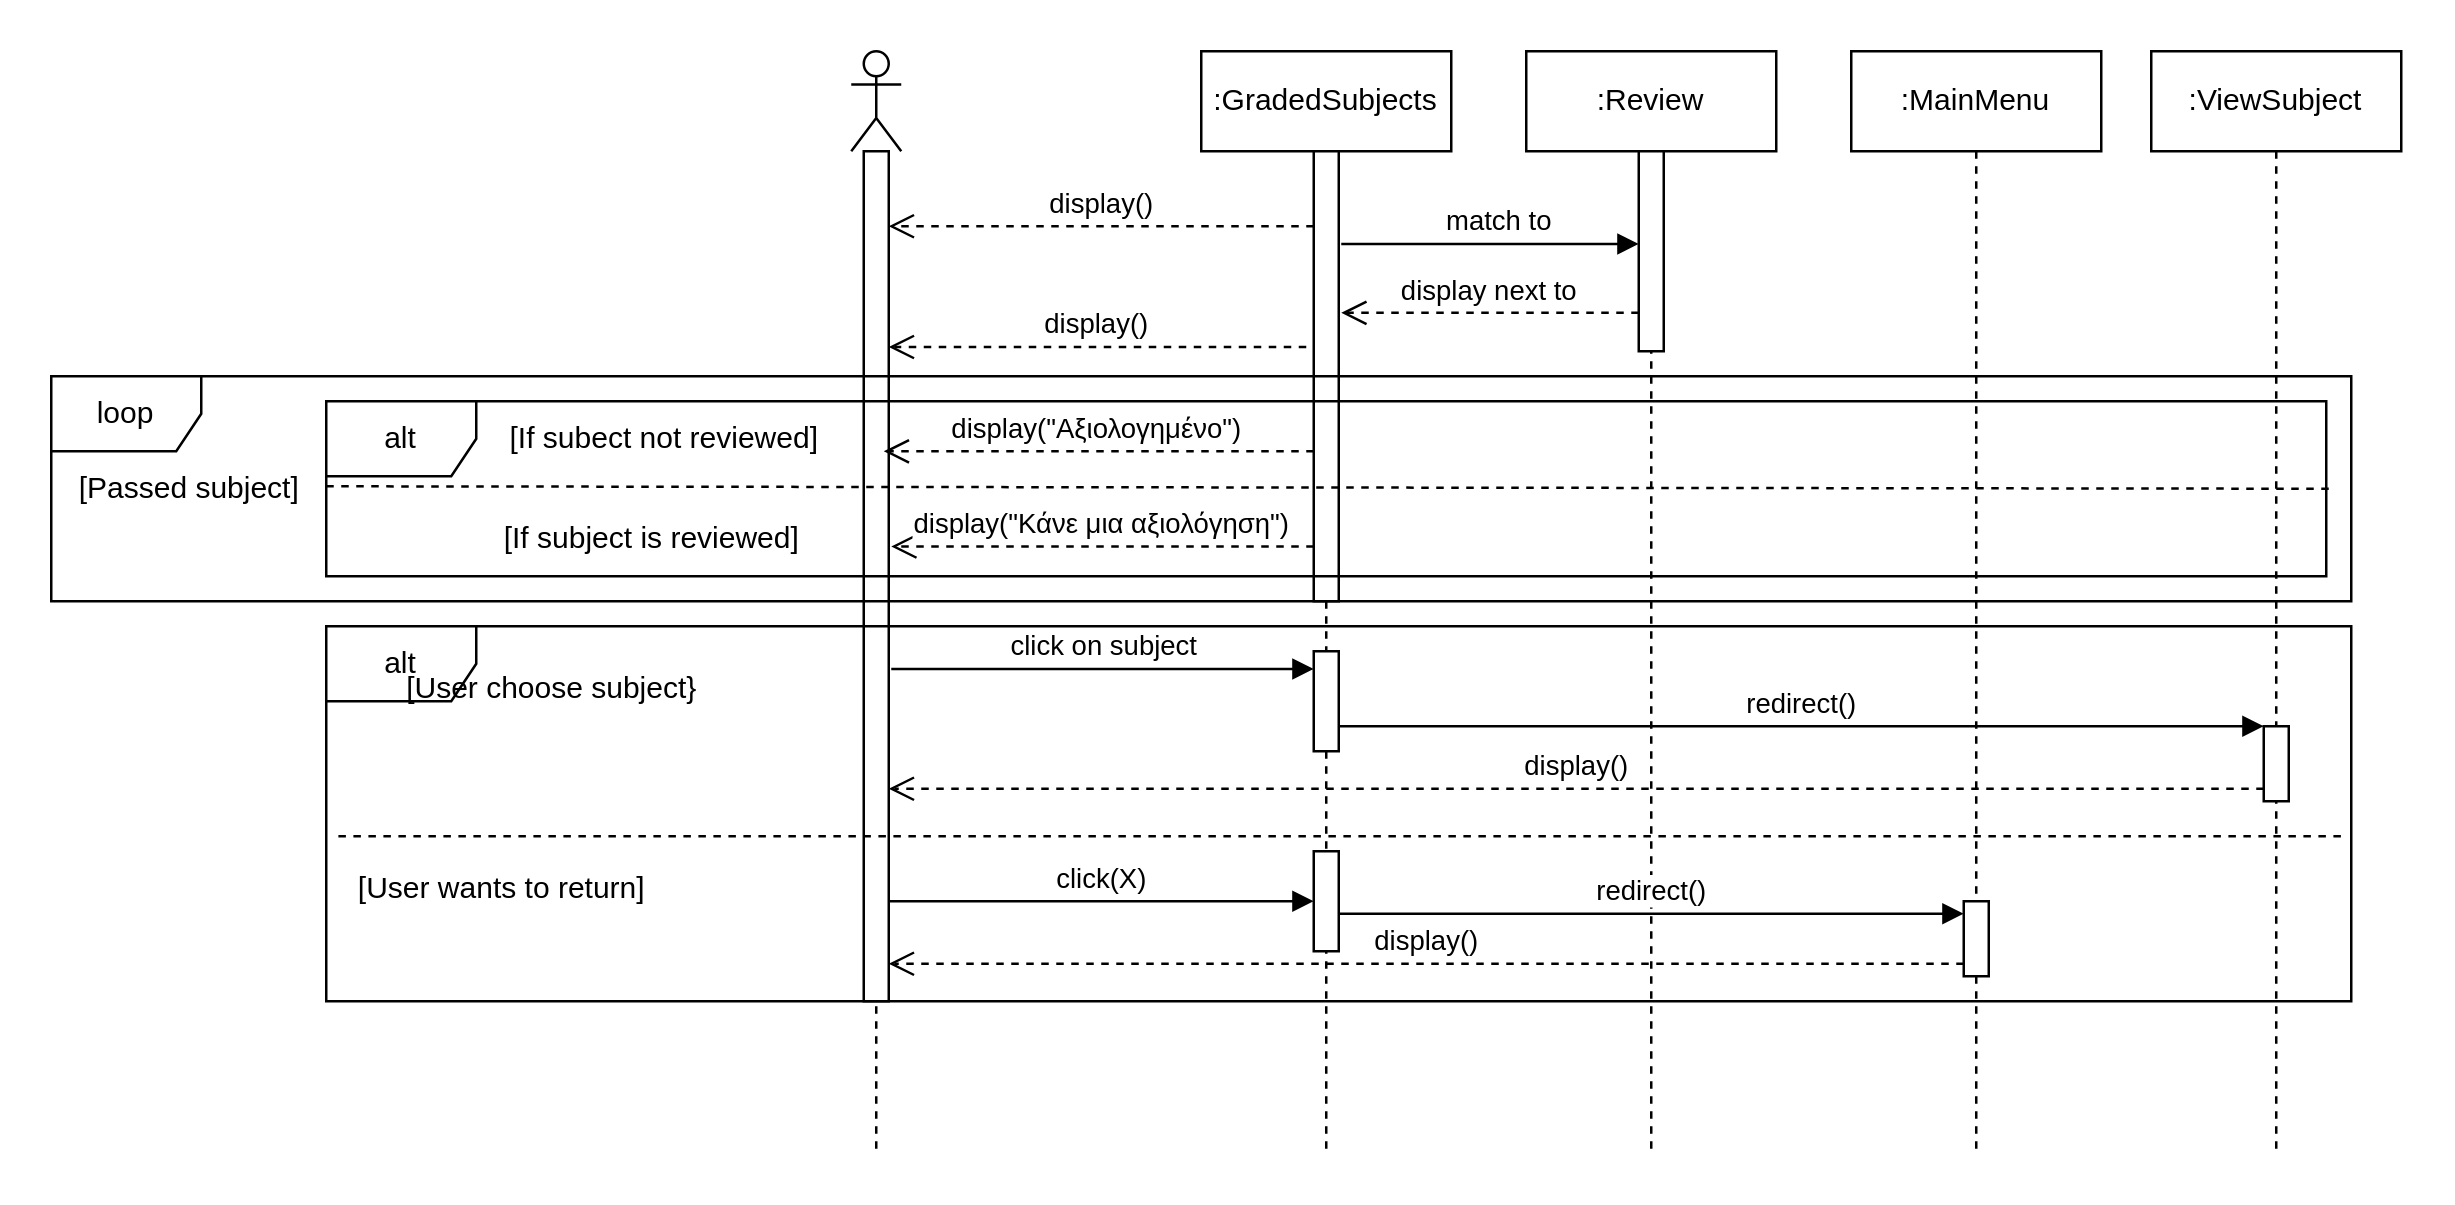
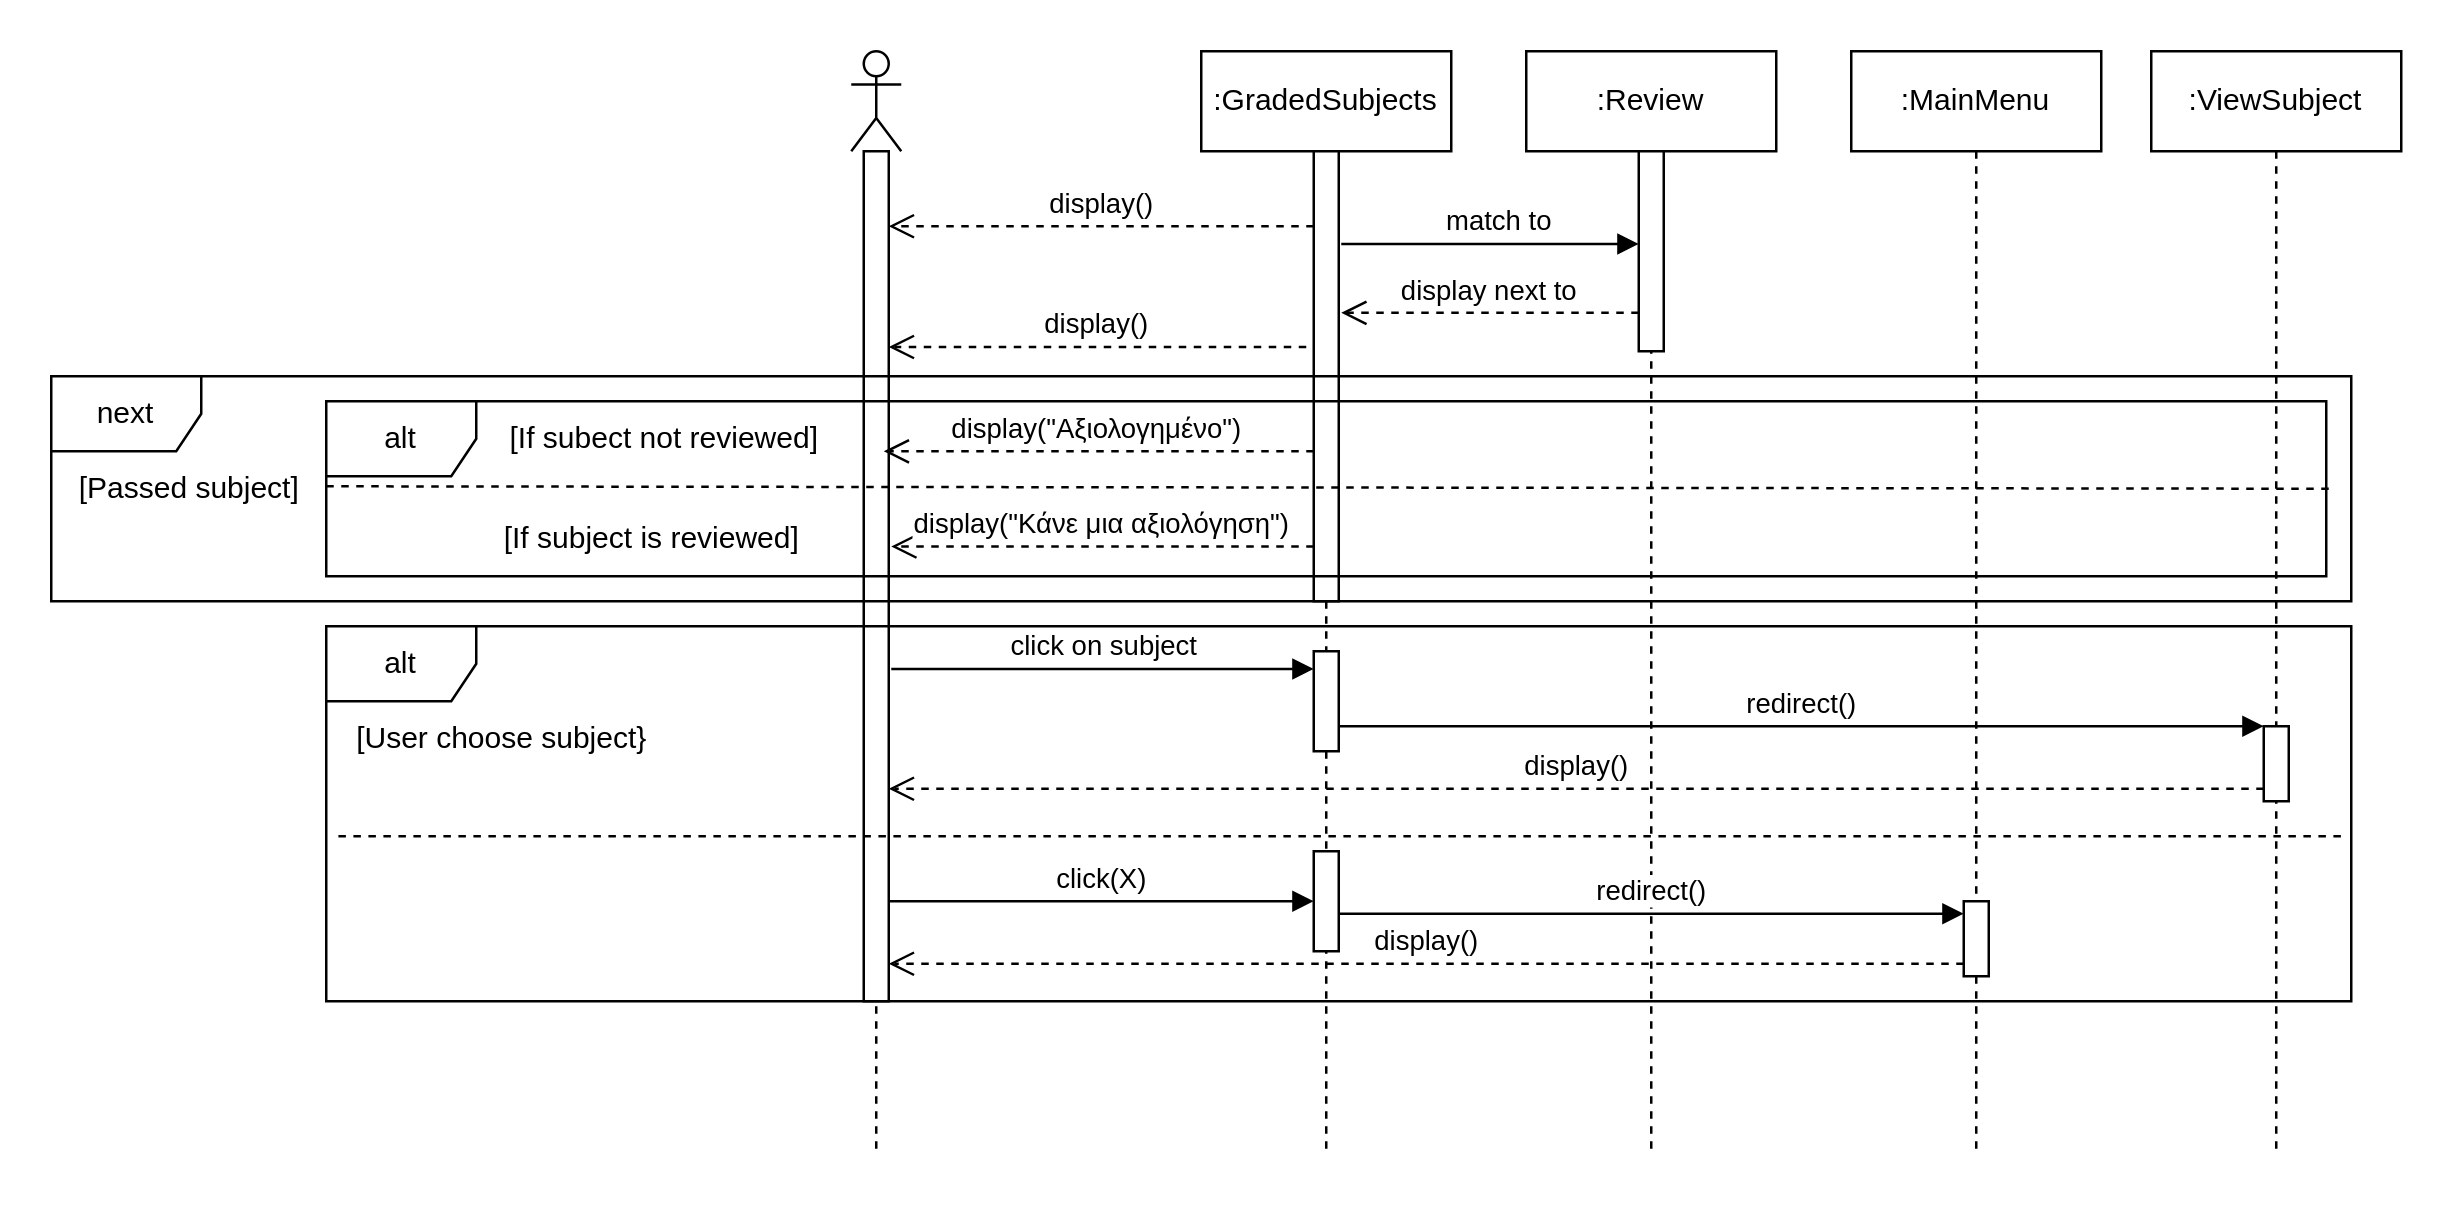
(126, 414) -> (126, 414)
(551, 689) -> (501, 739)
(501, 889) -> none
